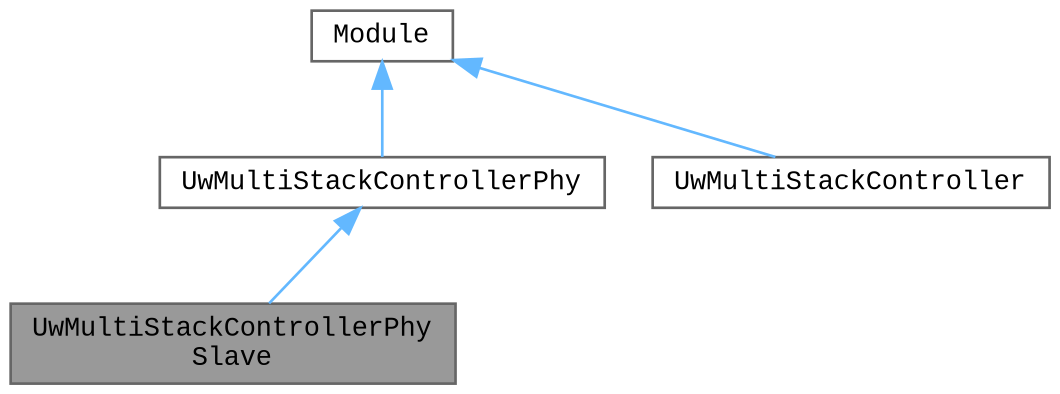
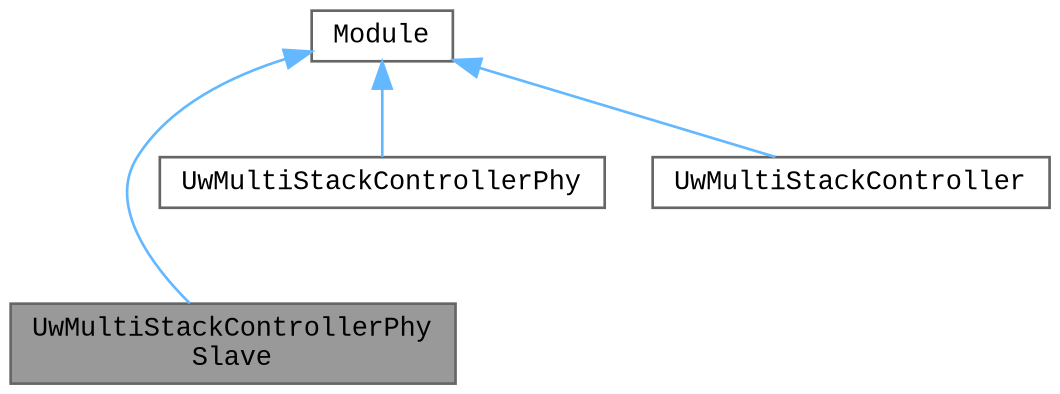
(305, 266) -> (141, 152)
